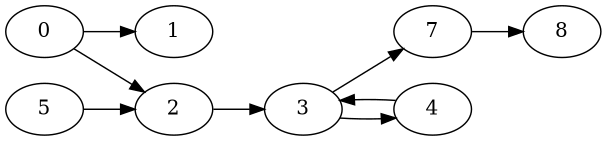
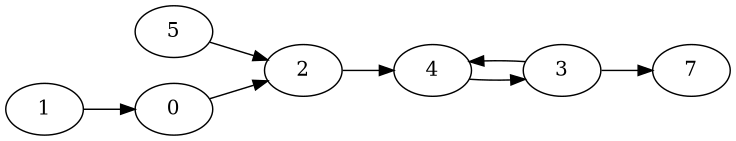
(102, 32) -> (102, 109)
(562, 32) -> none
(232, 109) -> (361, 70)
